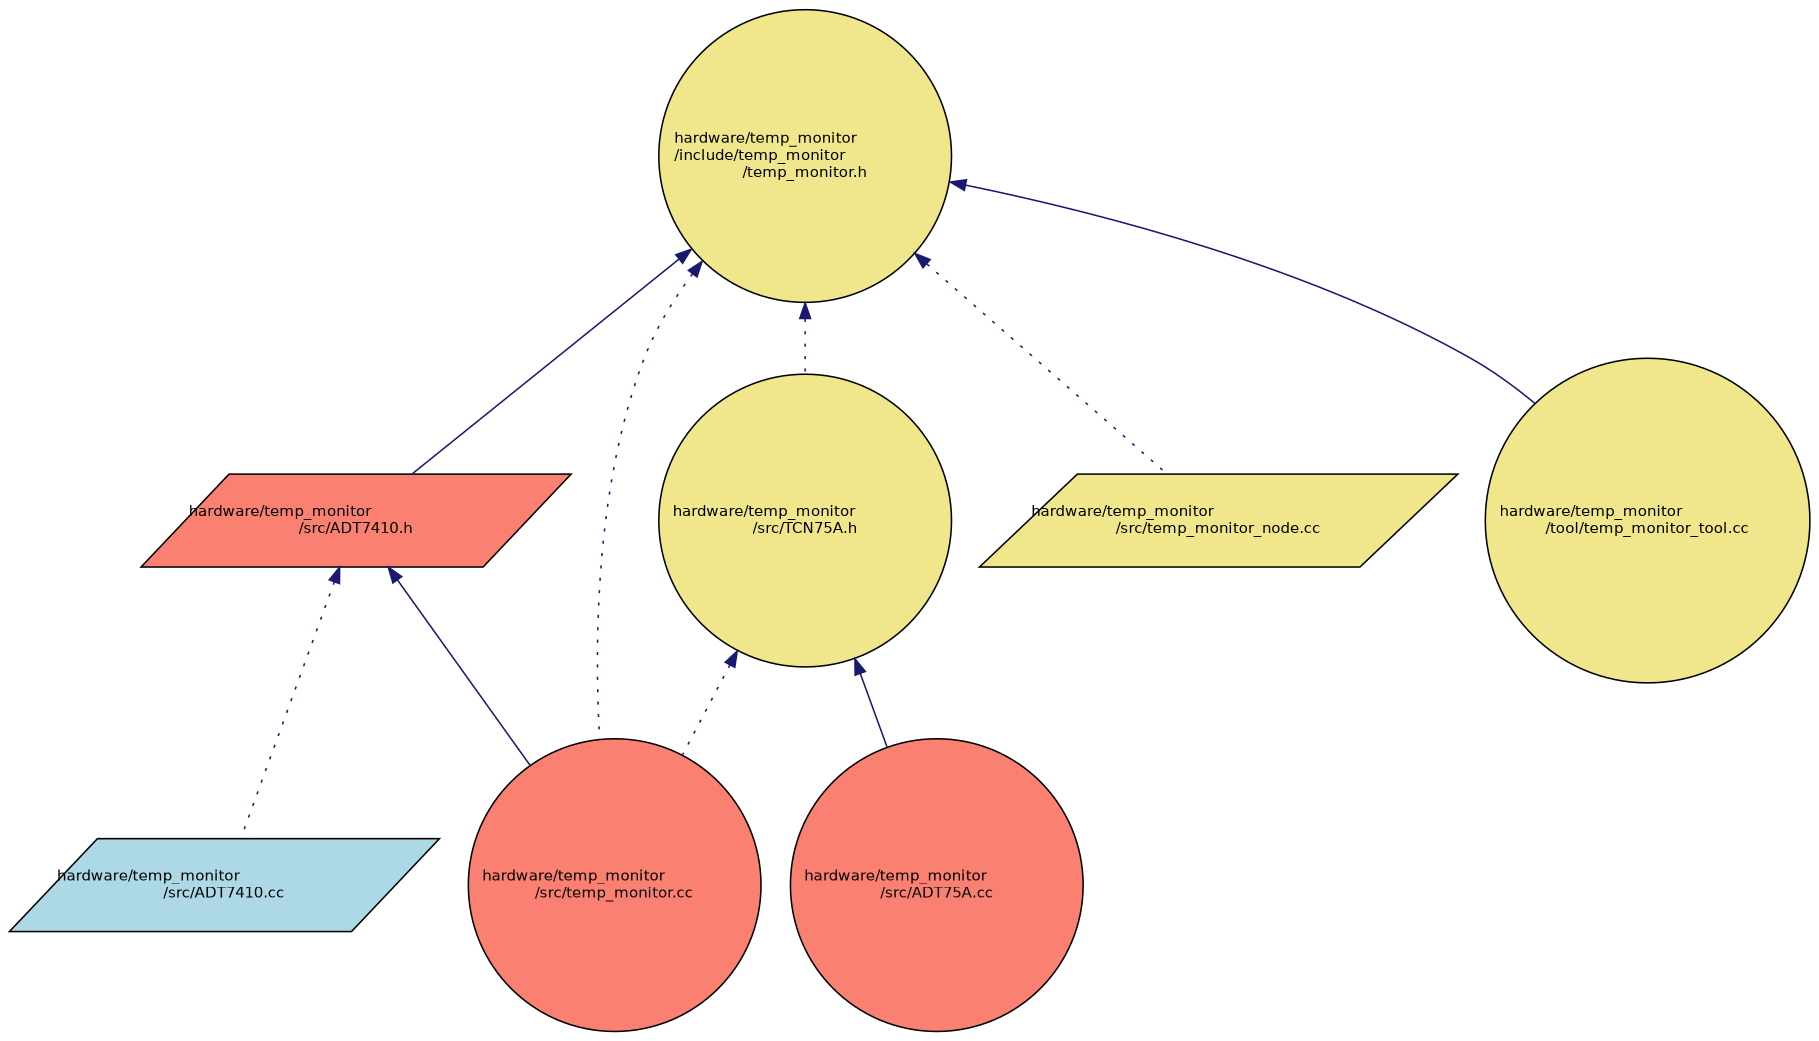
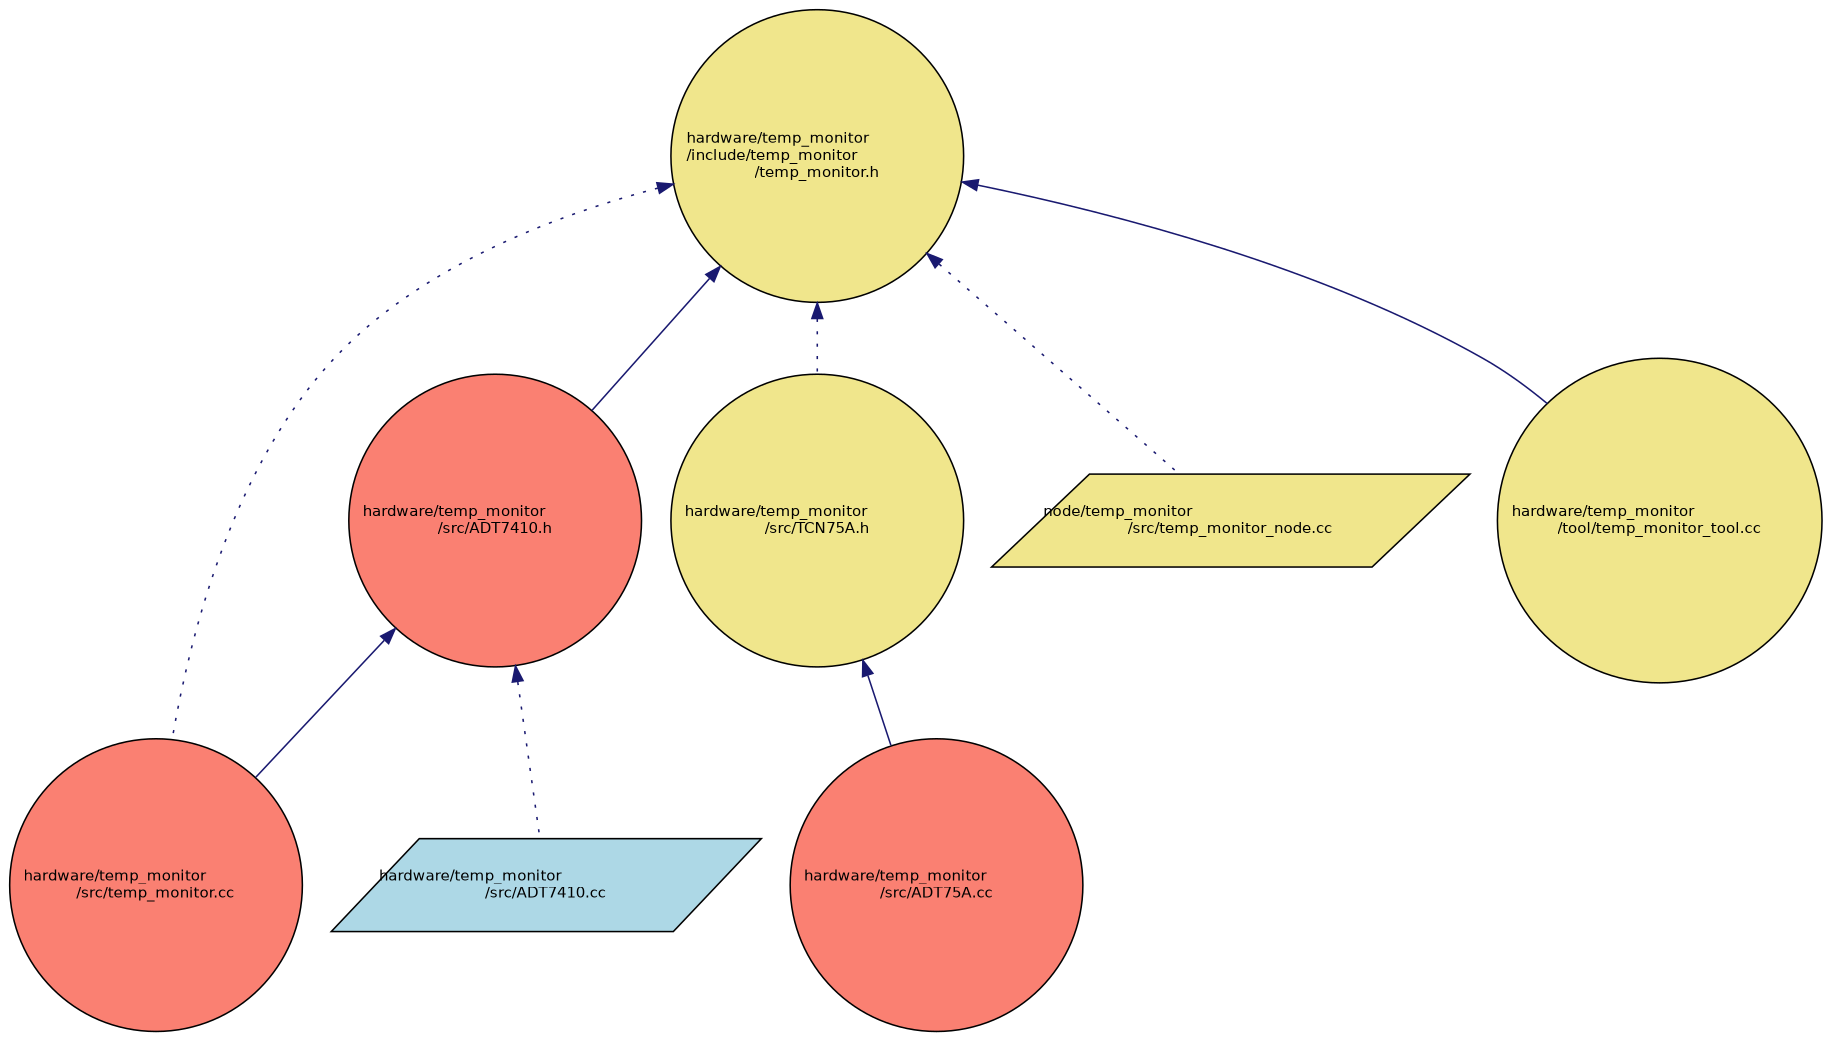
(356, 521) -> (495, 521)
(1219, 521) -> (1231, 521)
(706, 710) -> none
